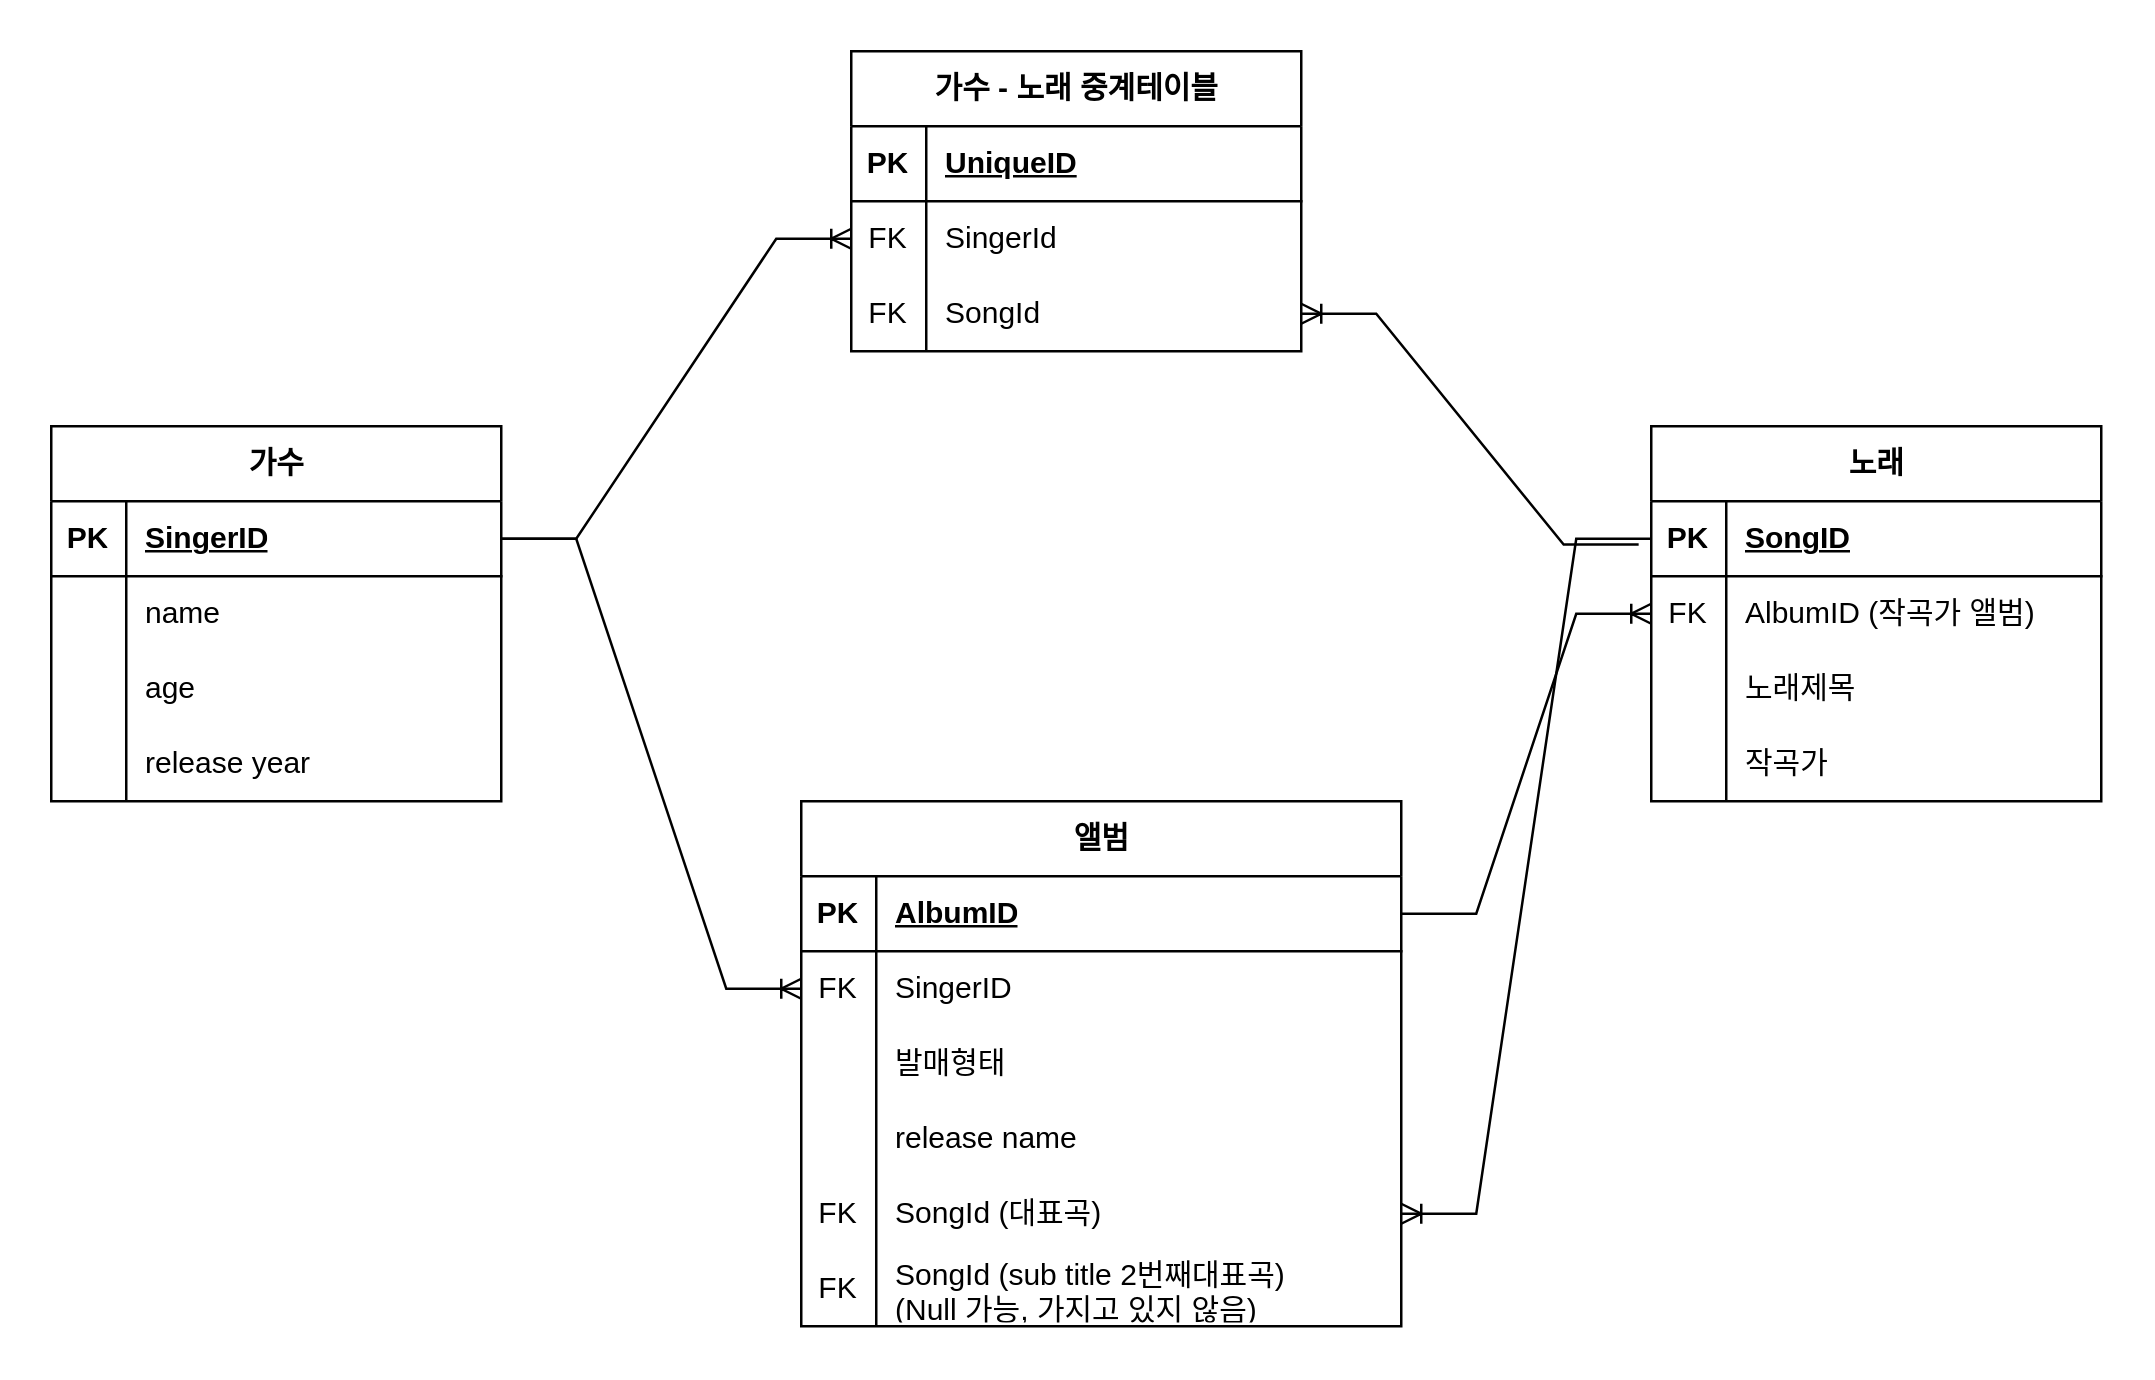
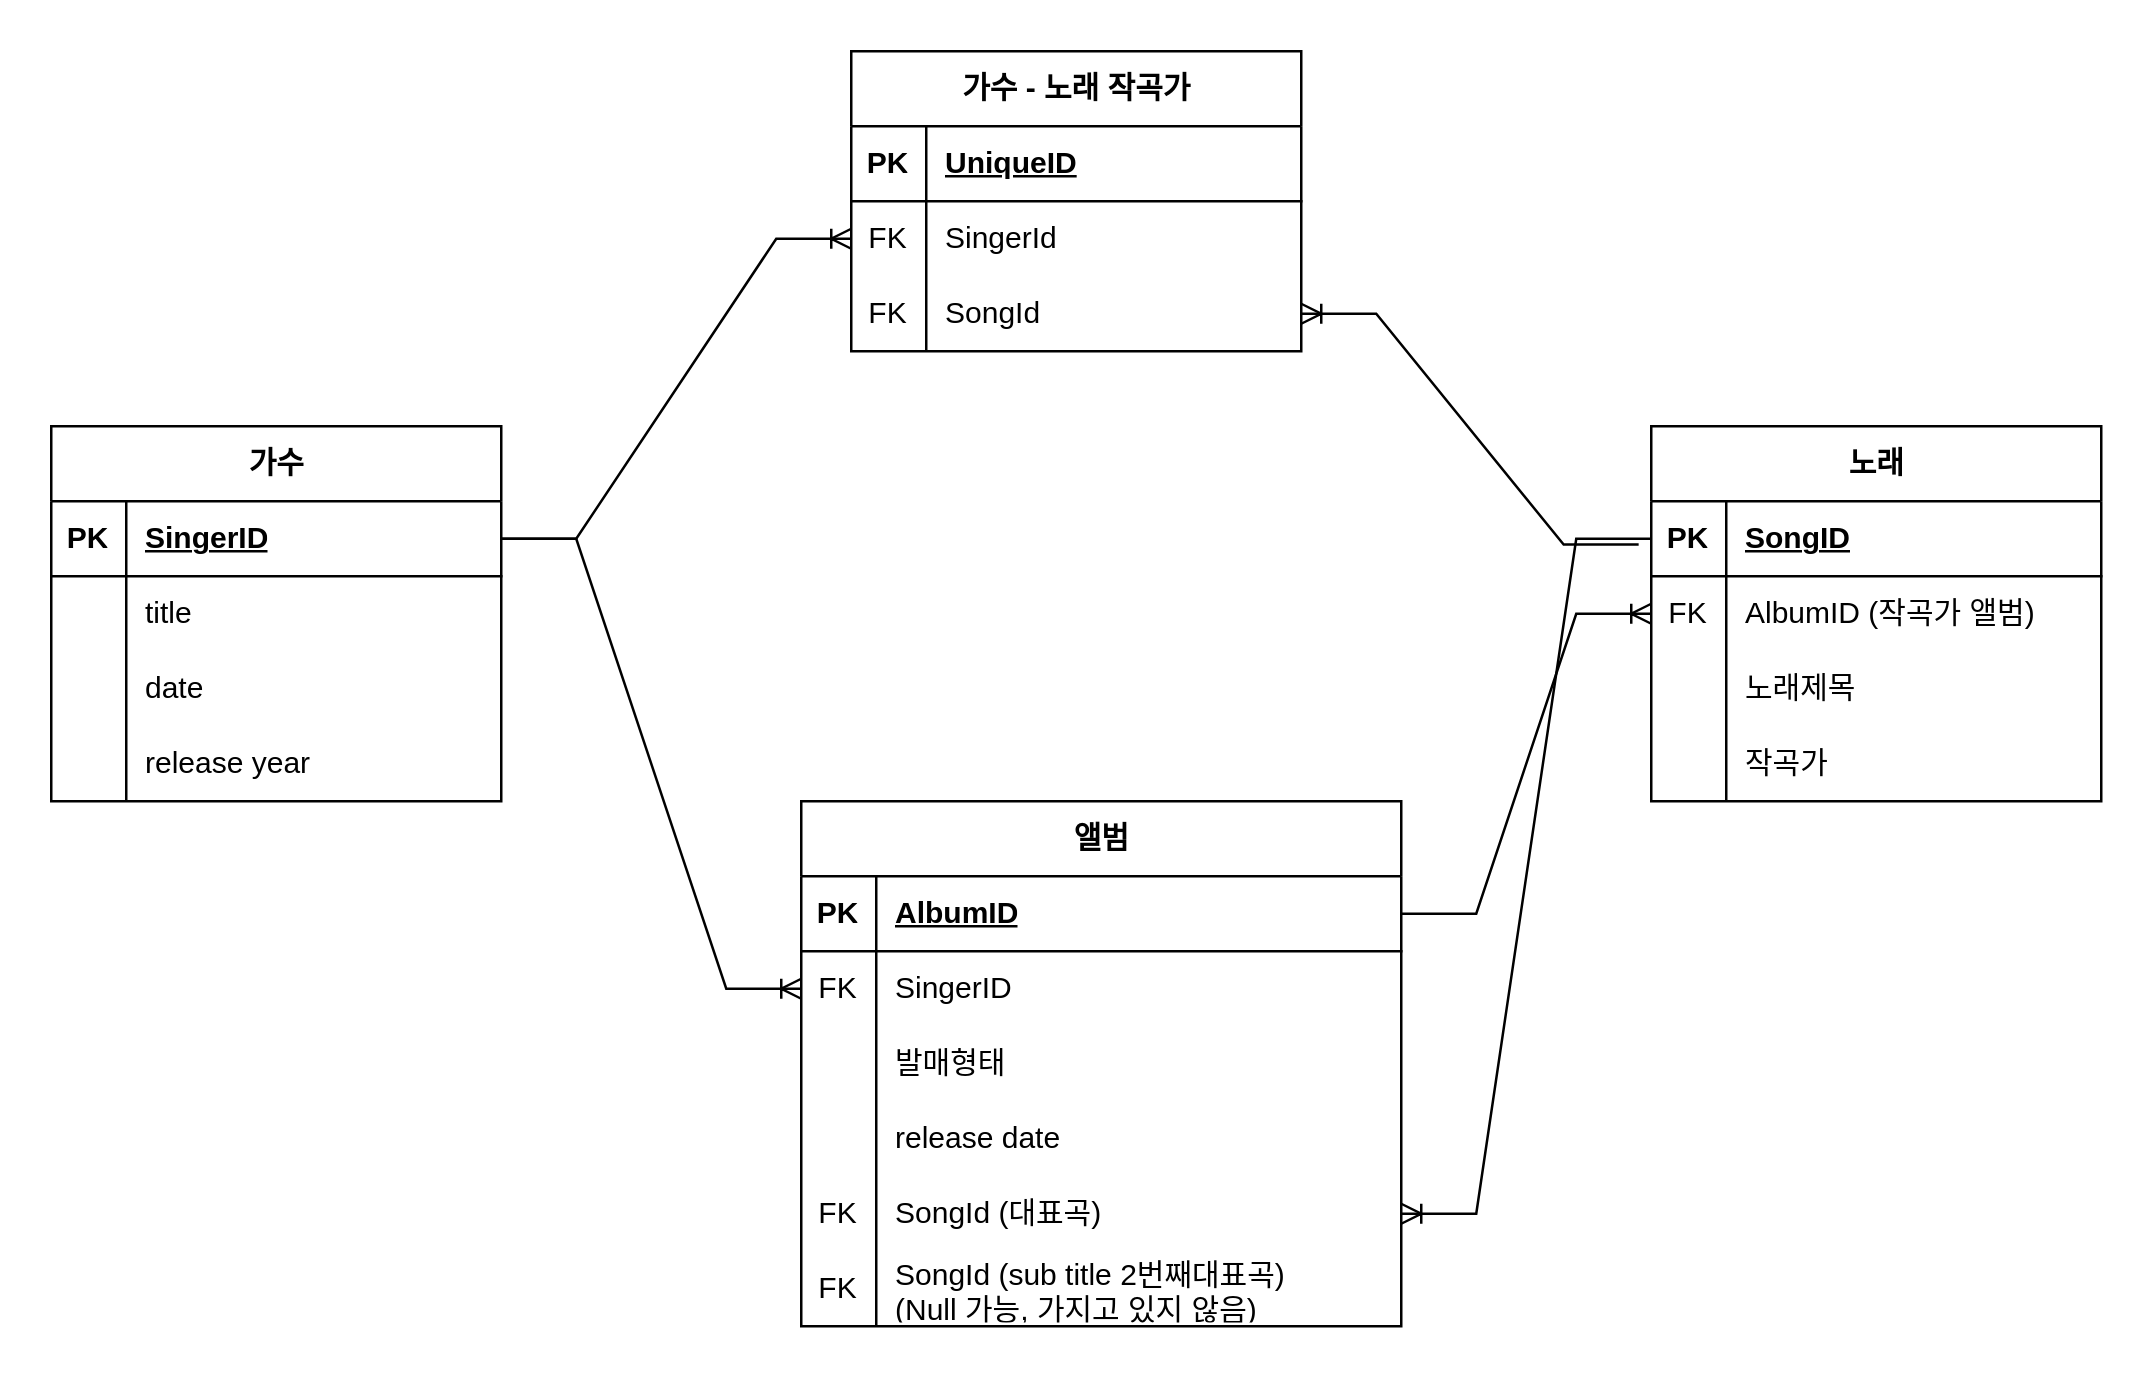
(1078, 89) -> (1078, 89)
(180, 614) -> (180, 614)
(171, 689) -> (180, 689)
(989, 1139) -> (989, 1139)
